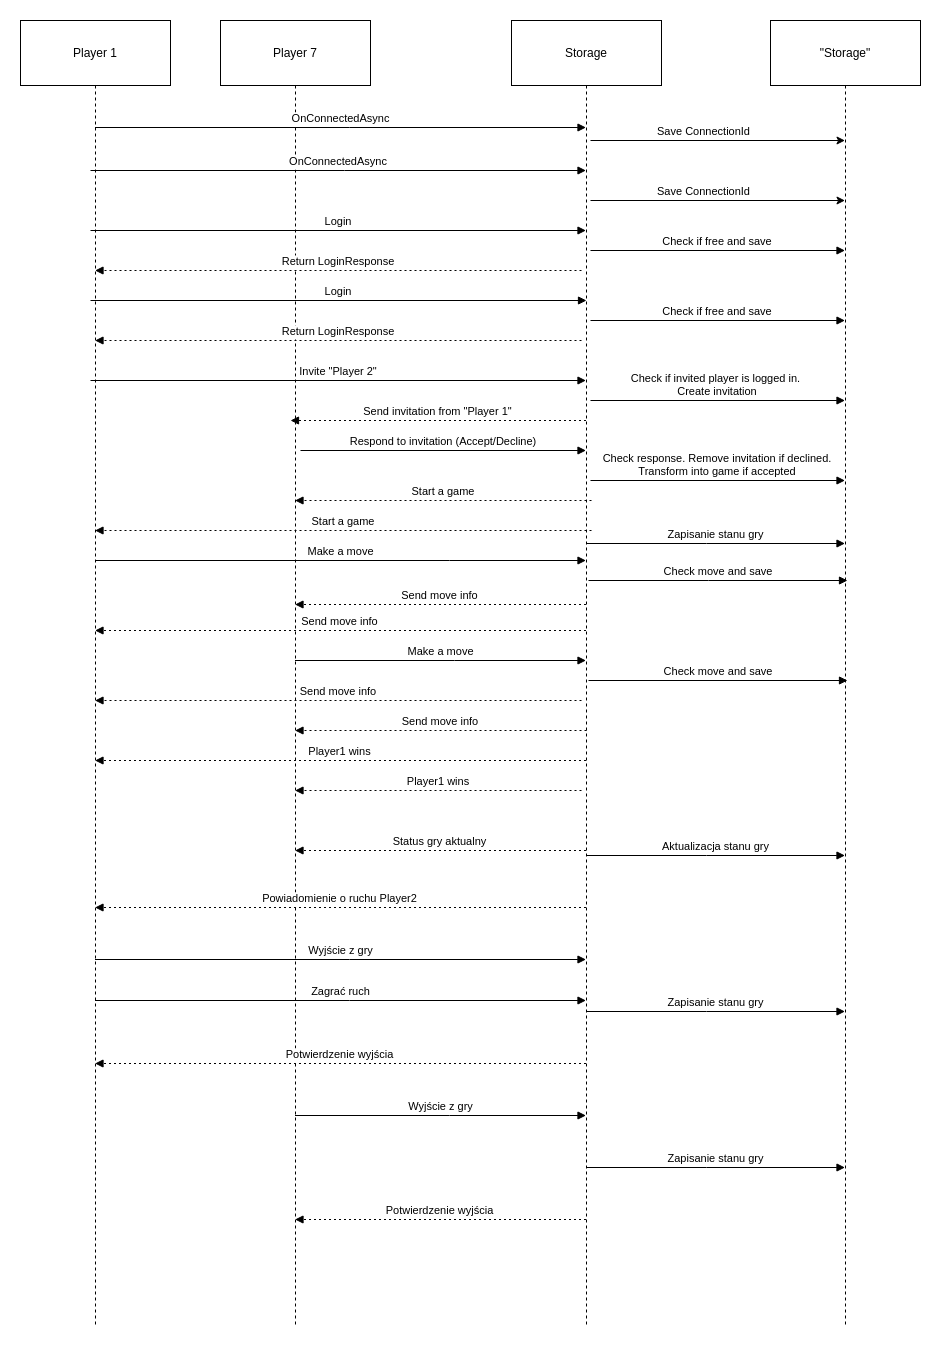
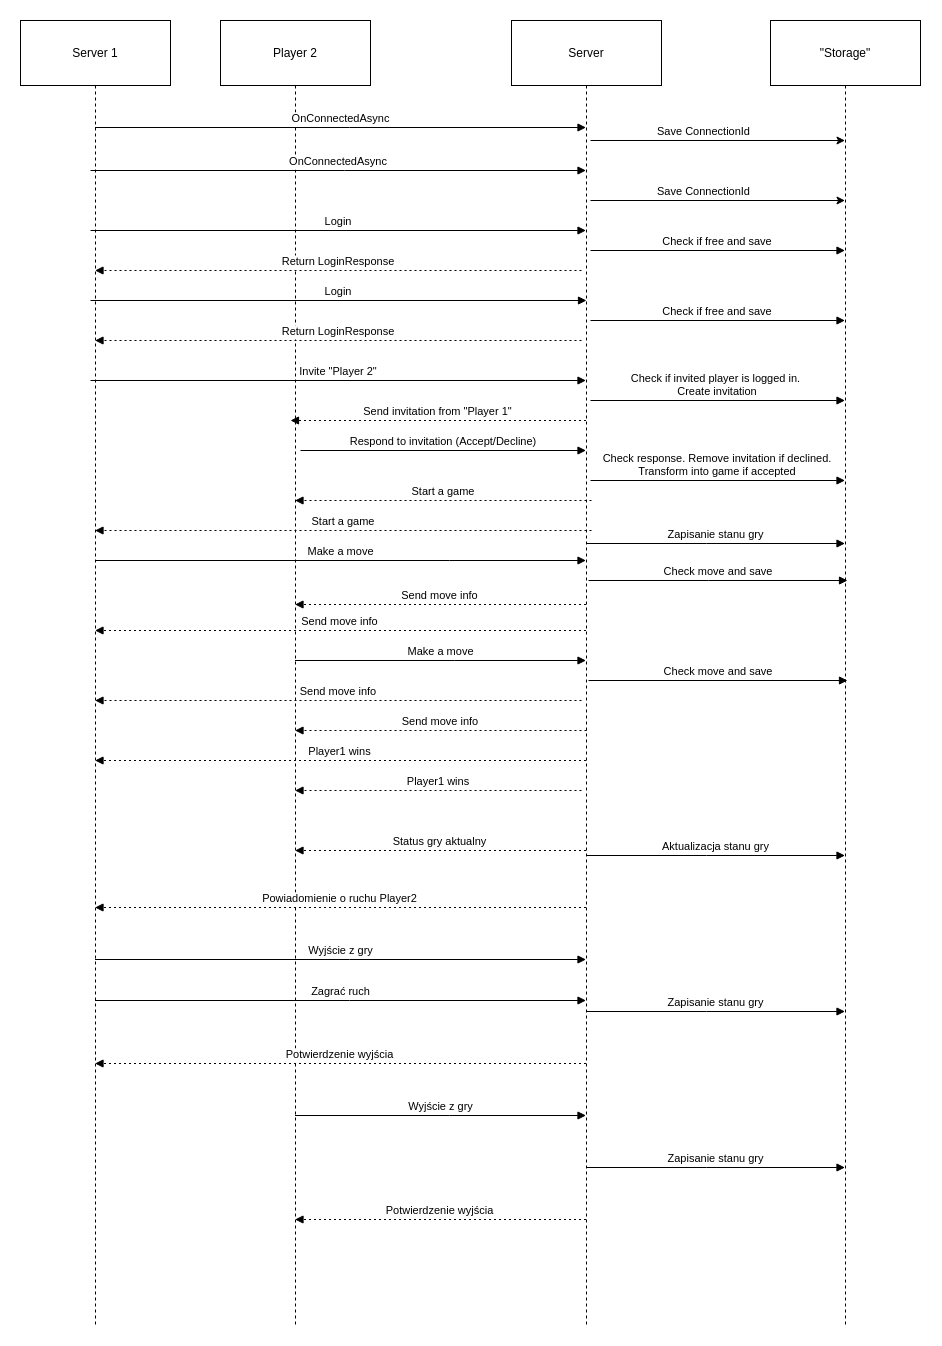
(96, 54) -> (96, 54)
(296, 54) -> (296, 54)
(587, 54) -> (587, 54)
